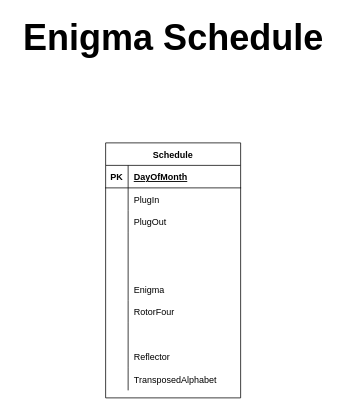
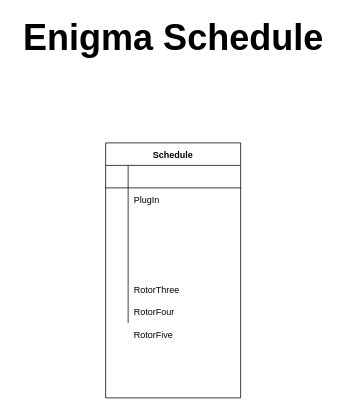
(117, 177) -> none
(184, 177) -> none
(184, 222) -> none
(147, 290) -> (159, 290)
none -> (184, 334)
(184, 357) -> none
(184, 379) -> none
